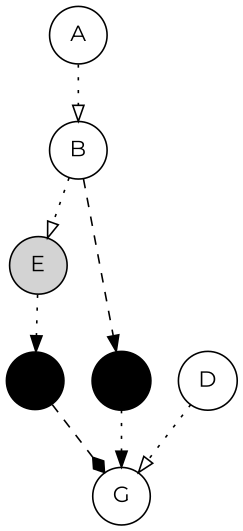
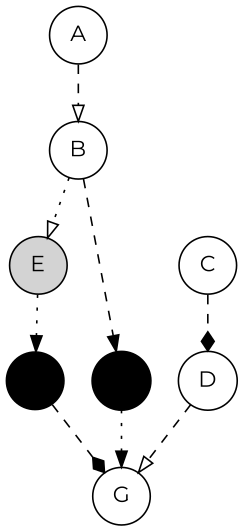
(78, 85) -> (78, 85)
none -> (208, 265)
(170, 432) -> (170, 432)
